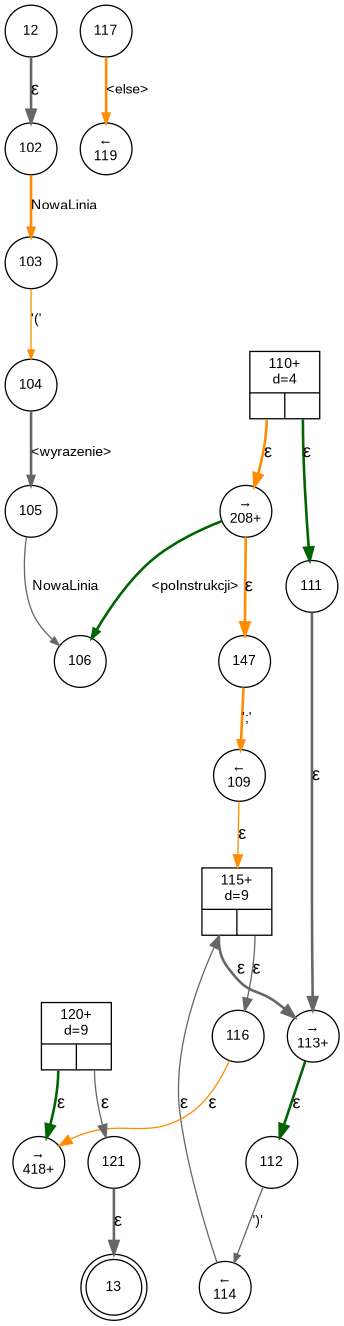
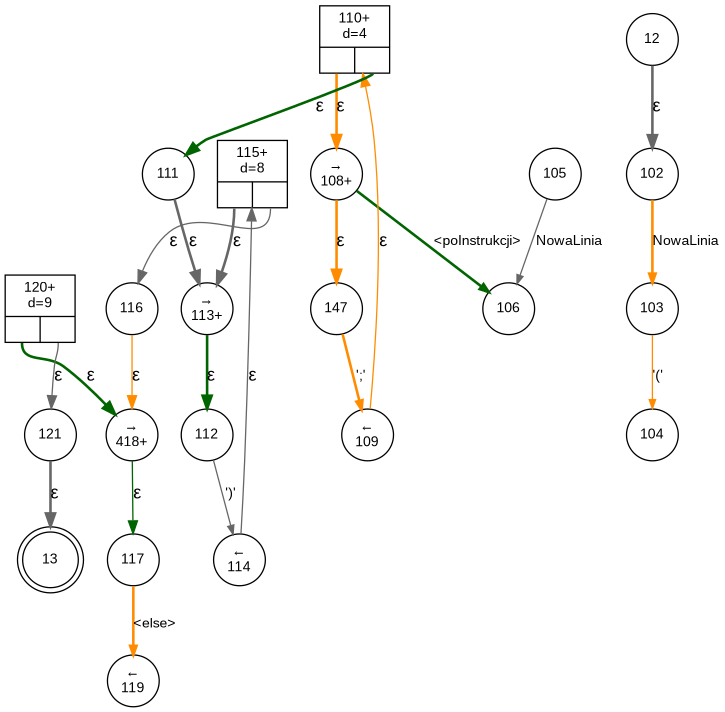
(31, 443) -> none
none -> (133, 491)
(246, 511) -> (337, 174)
(238, 828) -> (378, 247)
(237, 896) -> (252, 168)
